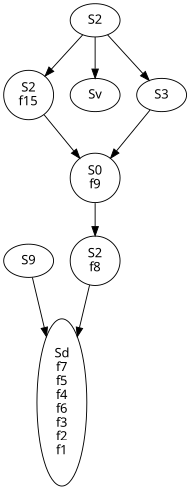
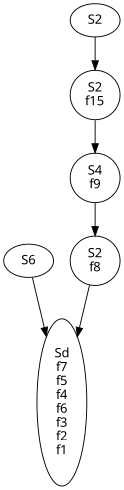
(95, 95) -> none
(162, 95) -> none
(95, 178) -> (95, 178)
(29, 261) -> (29, 261)
